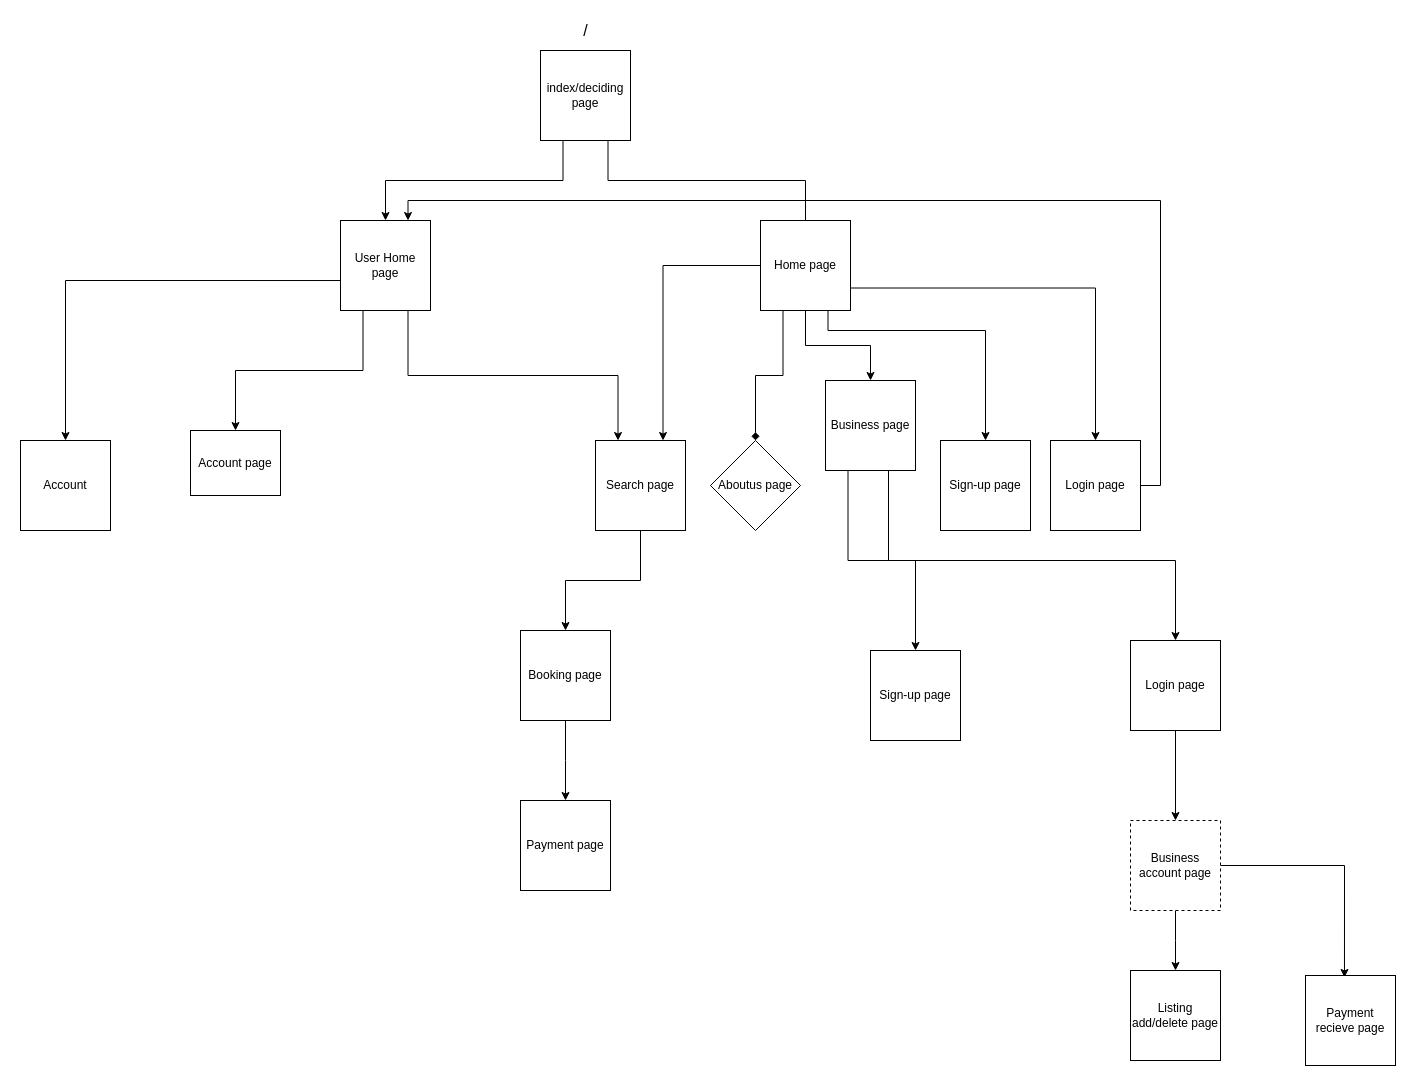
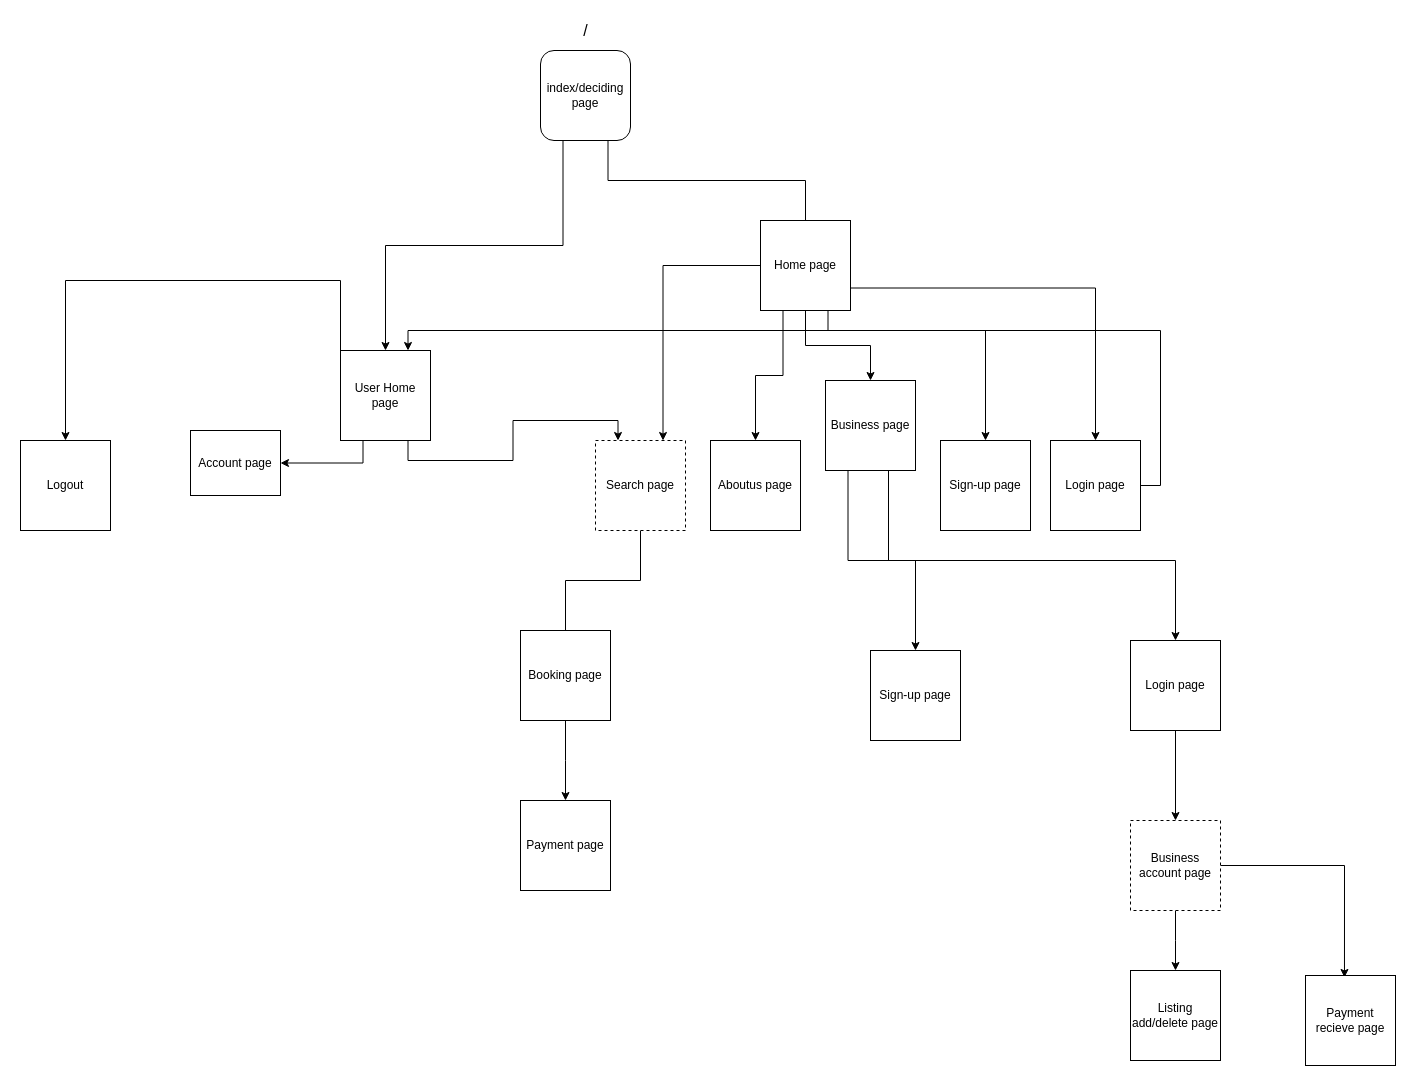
(586, 96) -> (586, 96)
(386, 266) -> (386, 396)
(756, 431) -> (756, 432)
(66, 486) -> (66, 486)
(641, 486) -> (641, 486)
(756, 486) -> (756, 486)
(566, 622) -> (566, 624)
